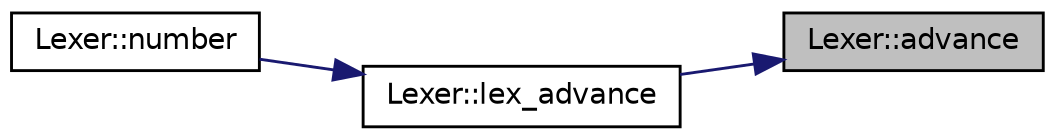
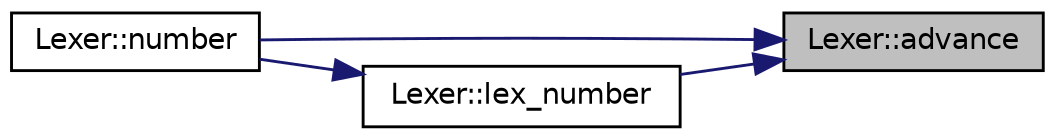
none -> (507, 38)
(522, 97) -> (522, 97)
